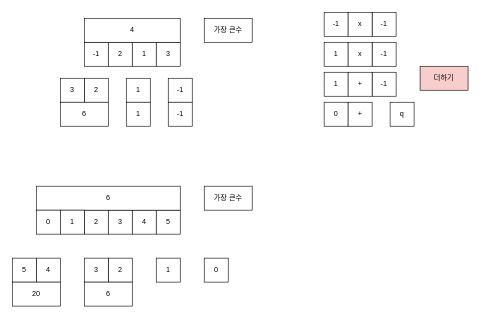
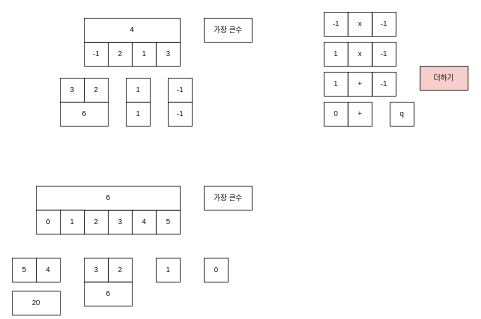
(36, 294) -> (36, 303)
